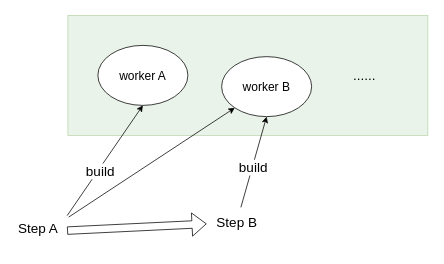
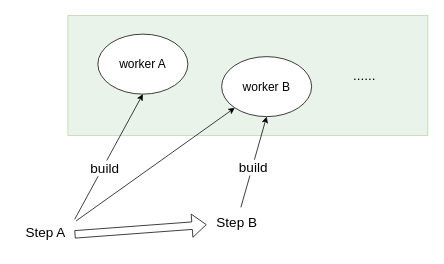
(143, 75) -> (143, 64)
(38, 229) -> (45, 233)
